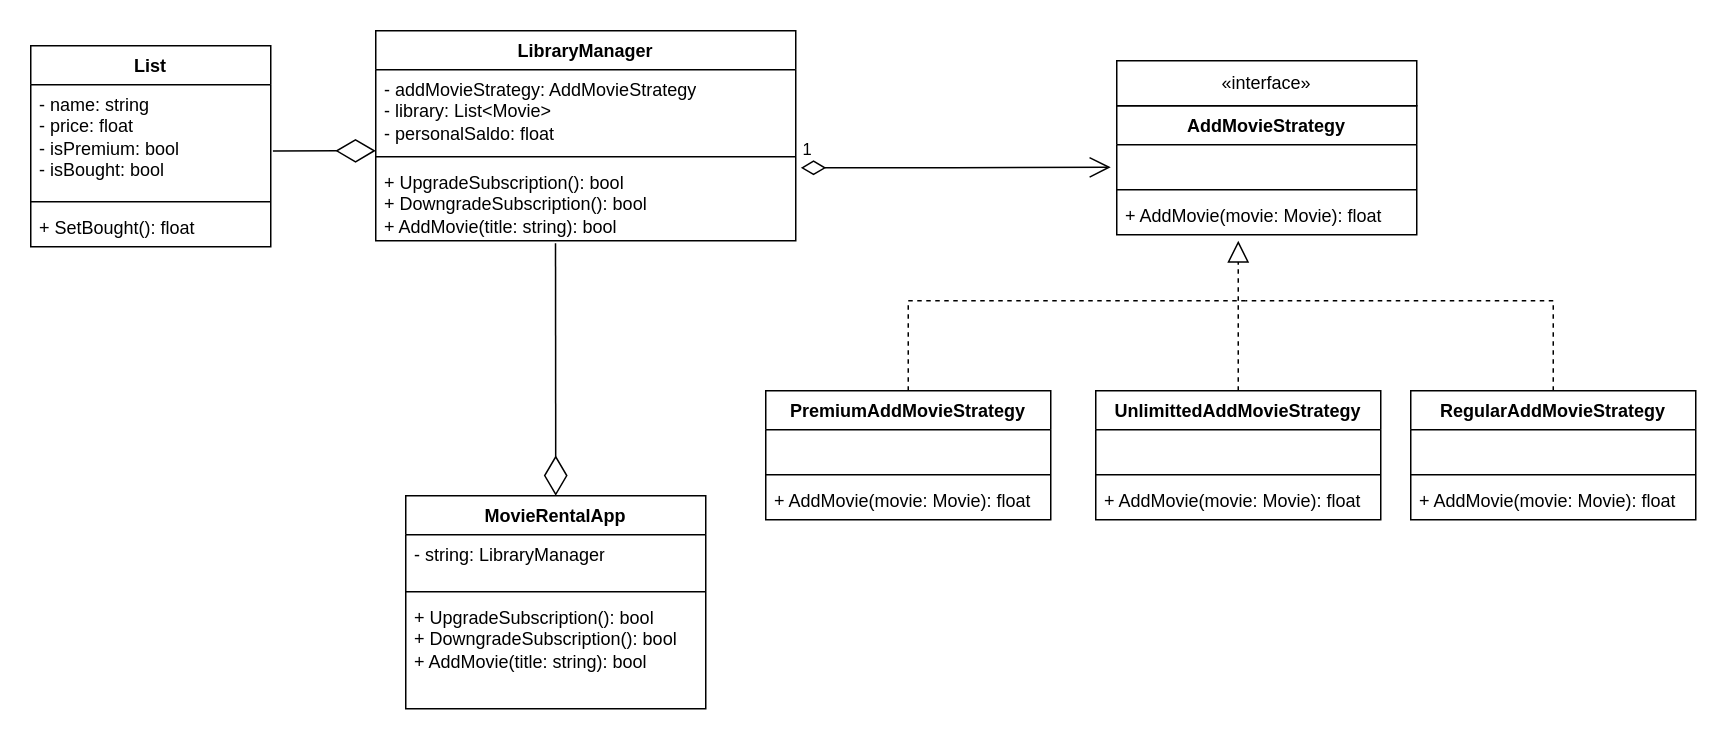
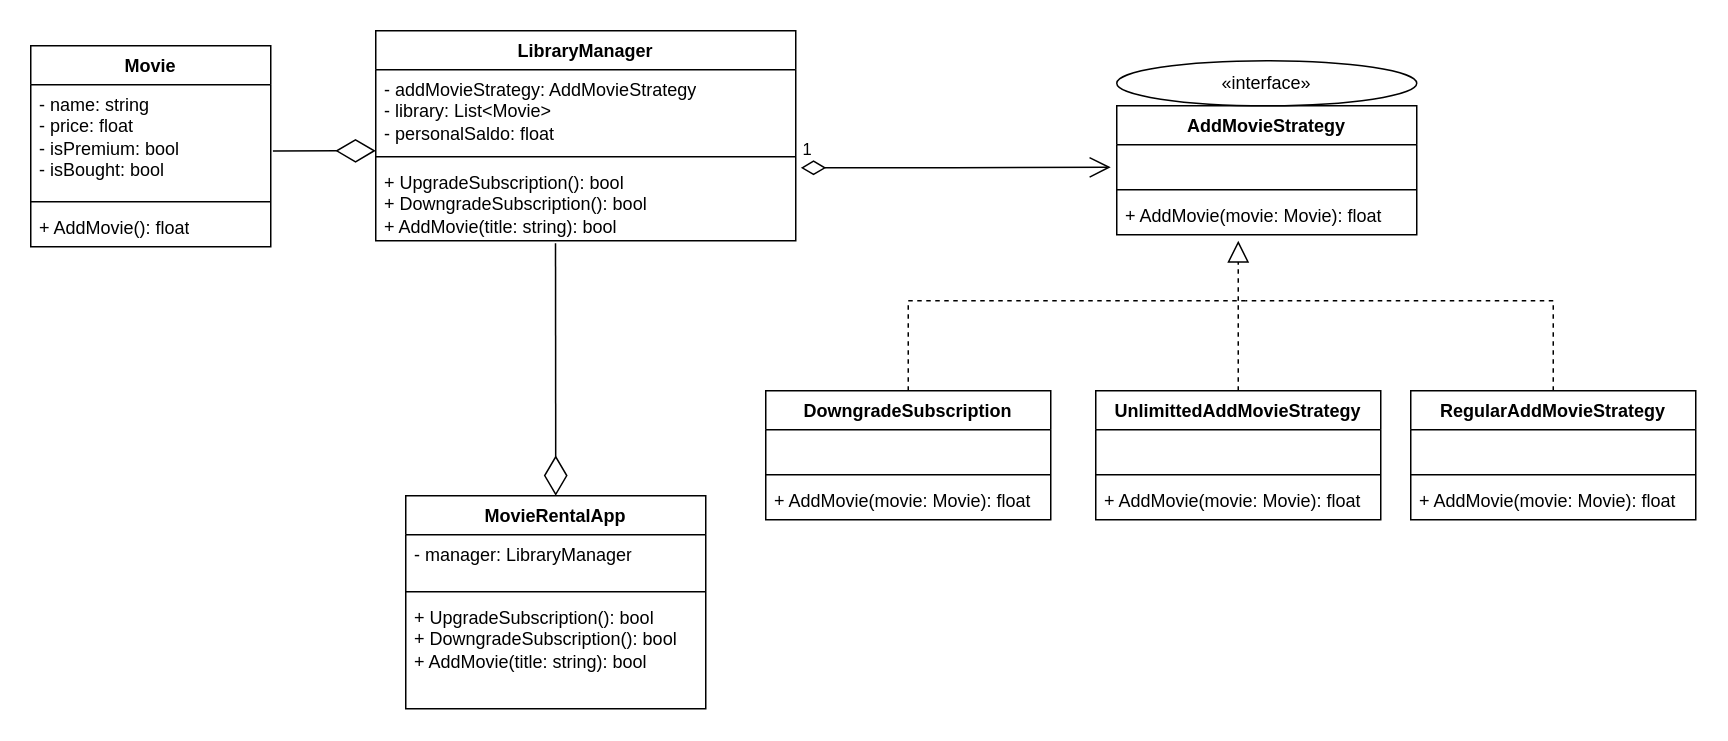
(151, 67) -> (151, 67)
(1267, 83) -> (1267, 83)
(131, 229) -> (124, 229)
(908, 412) -> (908, 412)
(524, 556) -> (531, 556)
